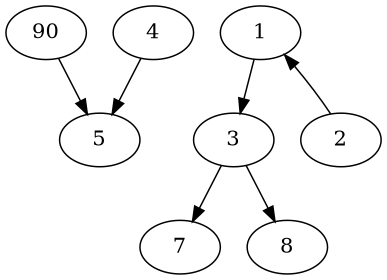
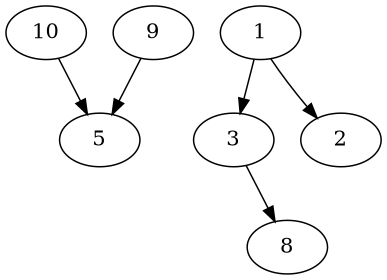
(46, 33) -> (46, 33)
(153, 33) -> (153, 33)
(313, 90) -> (288, 83)
(180, 247) -> none
